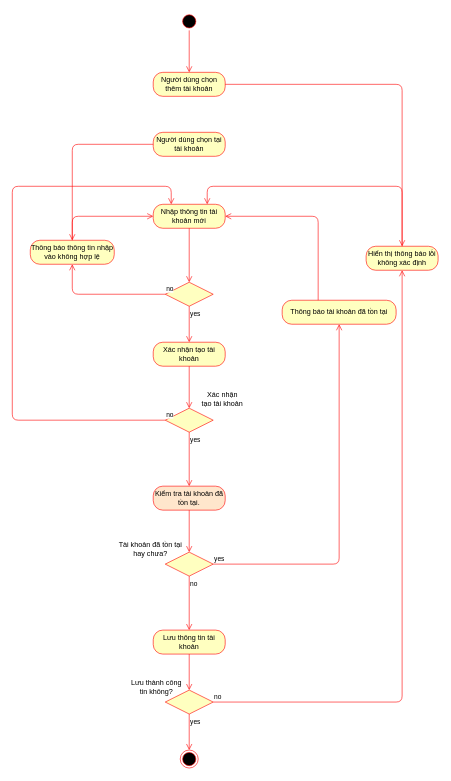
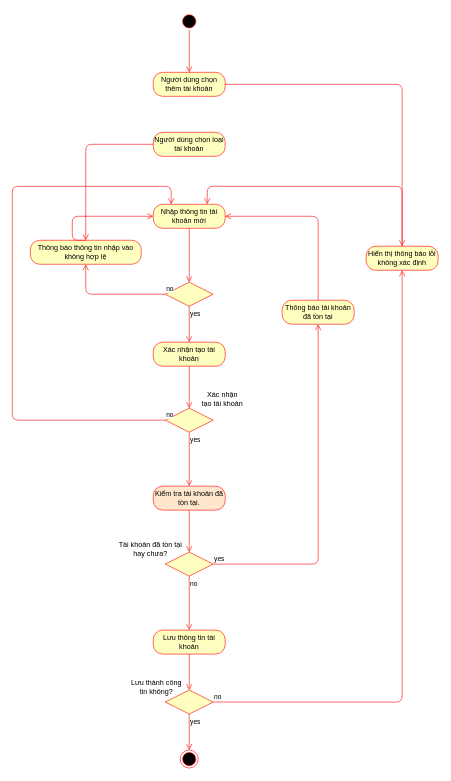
(189, 144) -> (189, 144)
(72, 252) -> (86, 252)
(339, 312) -> (318, 312)
